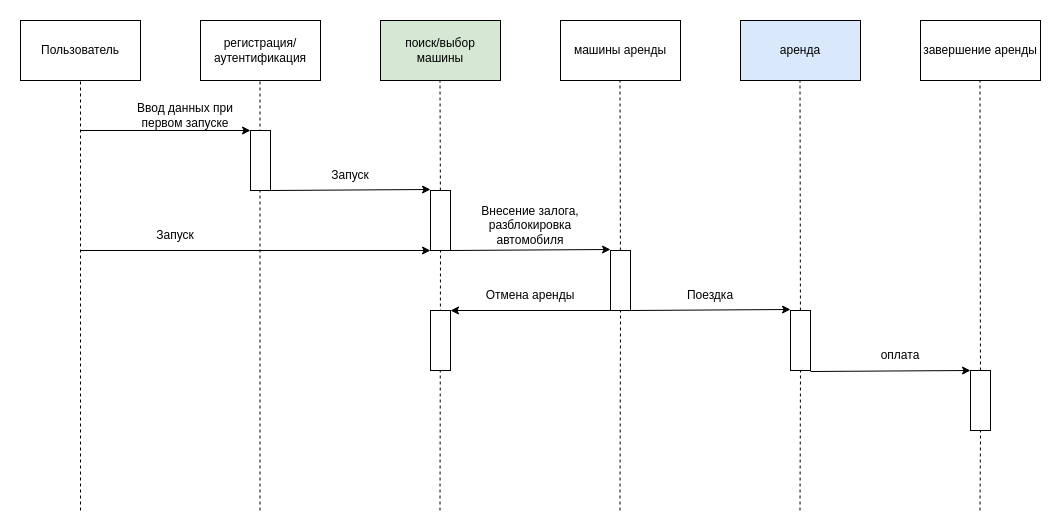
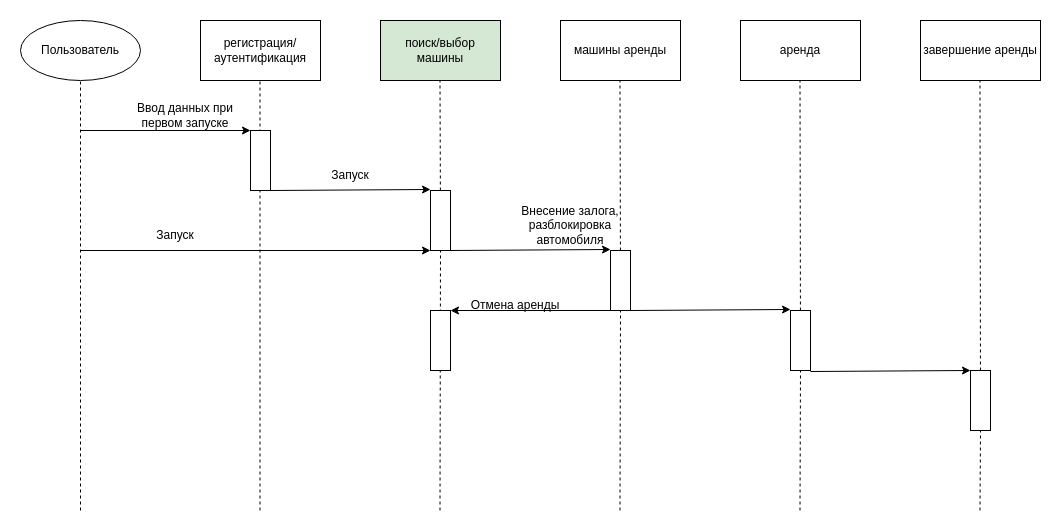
(81, 51) -> (81, 51)
(801, 51) -> (801, 51)
(531, 226) -> (571, 226)
(531, 296) -> (516, 306)
(711, 296) -> none
(901, 356) -> none
